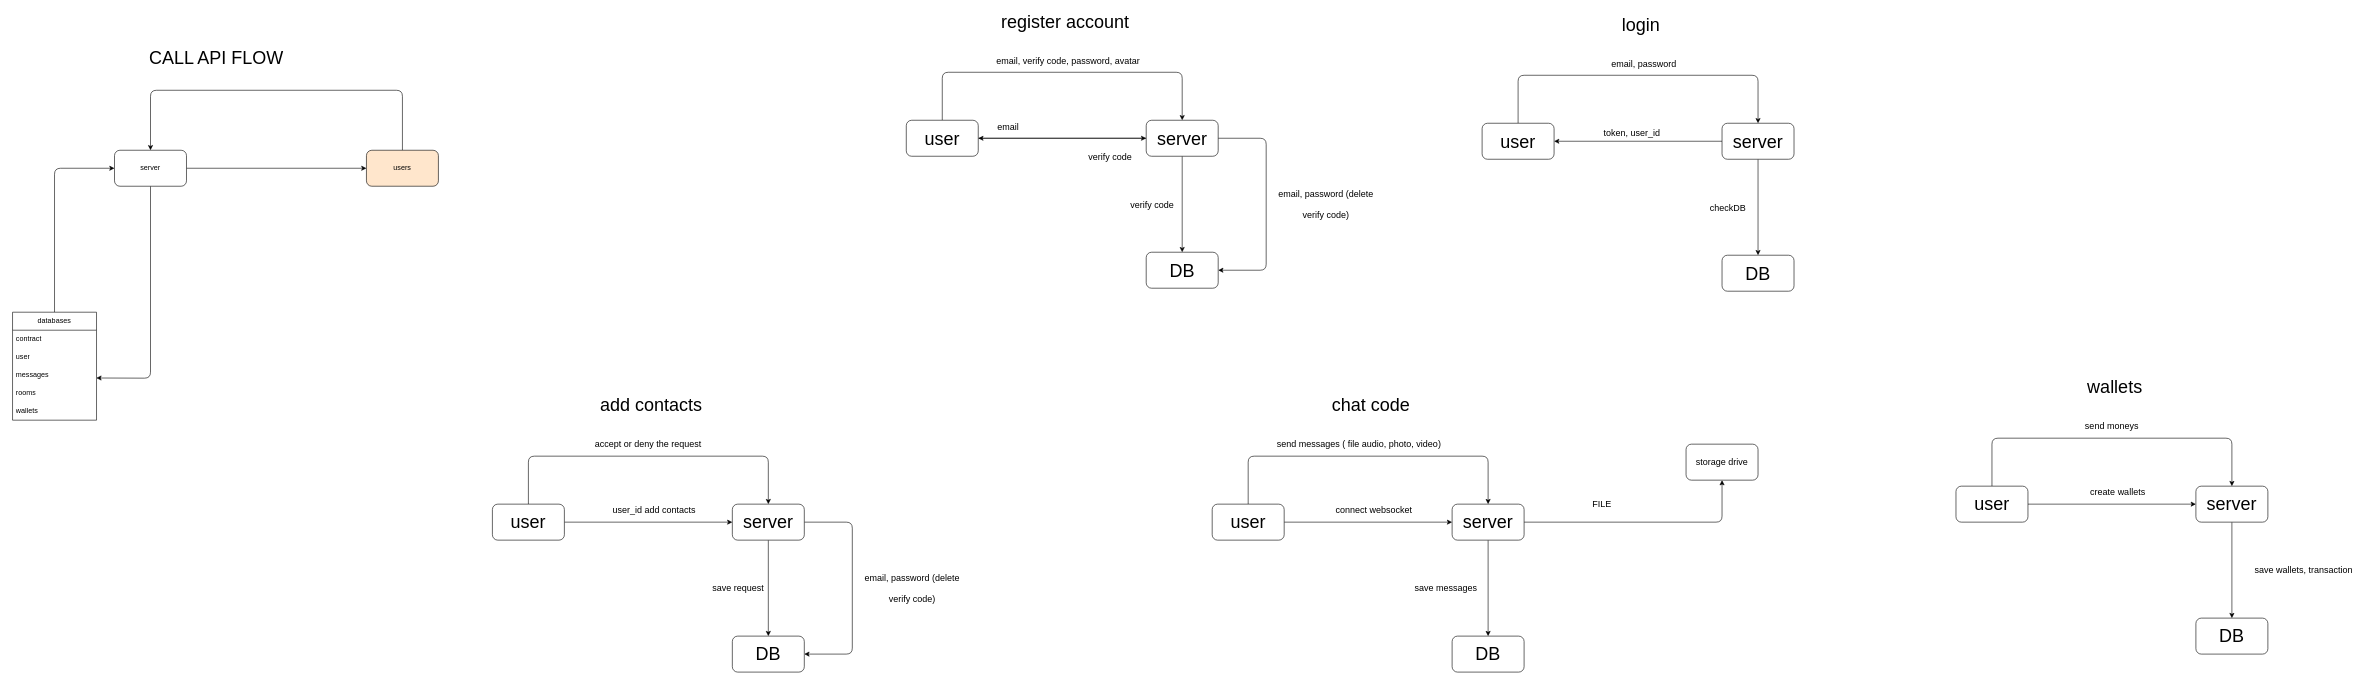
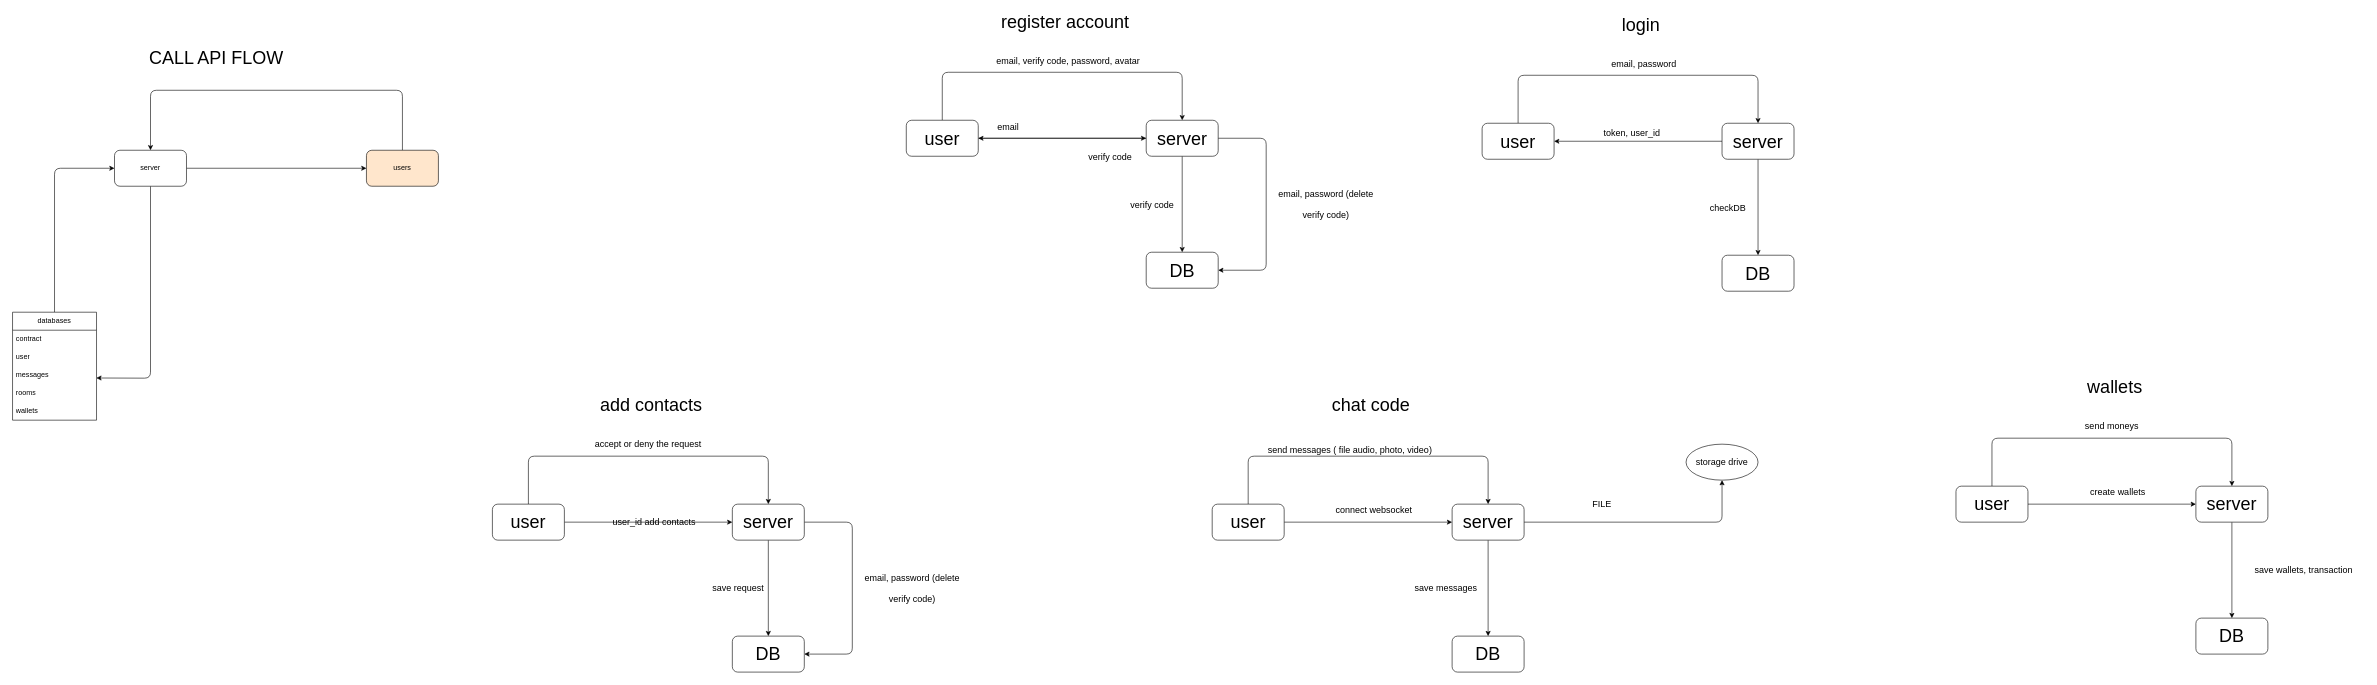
(1359, 441) -> (1350, 447)
(1722, 462) -> (1722, 462)
(654, 507) -> (654, 519)
